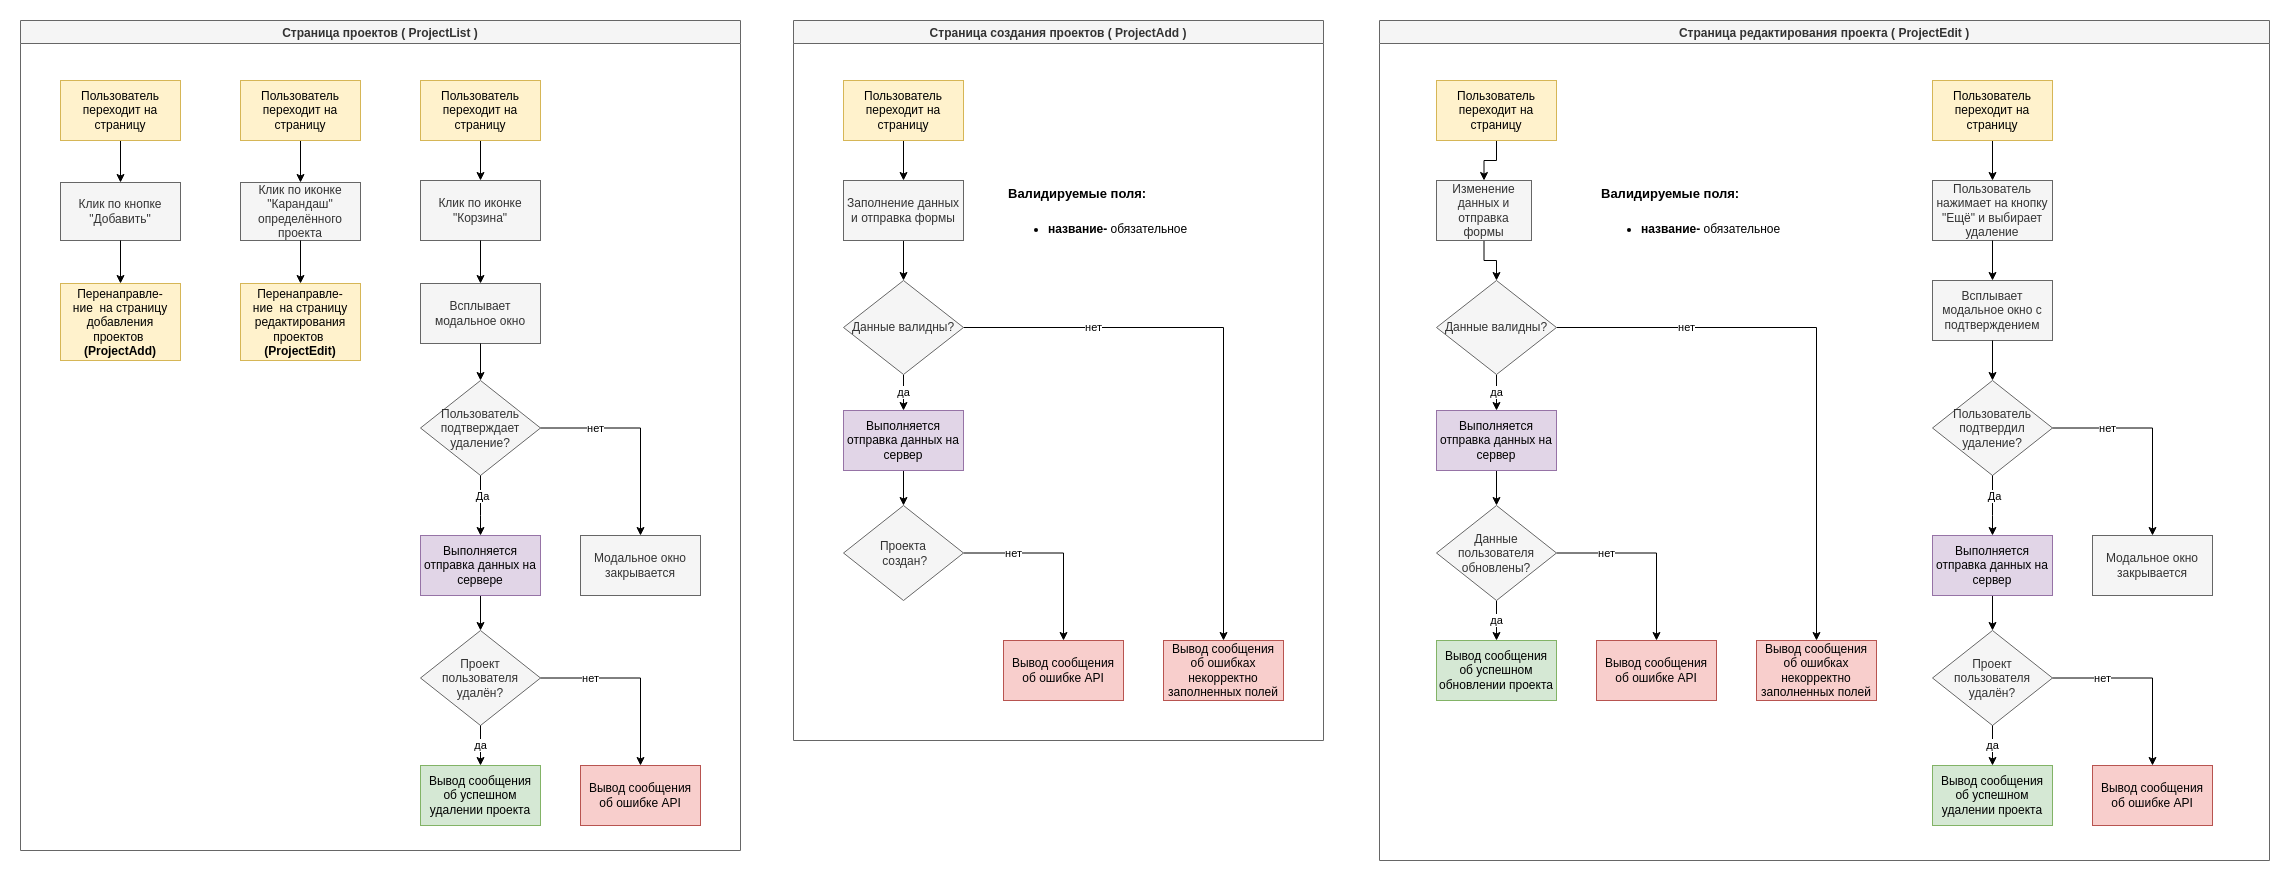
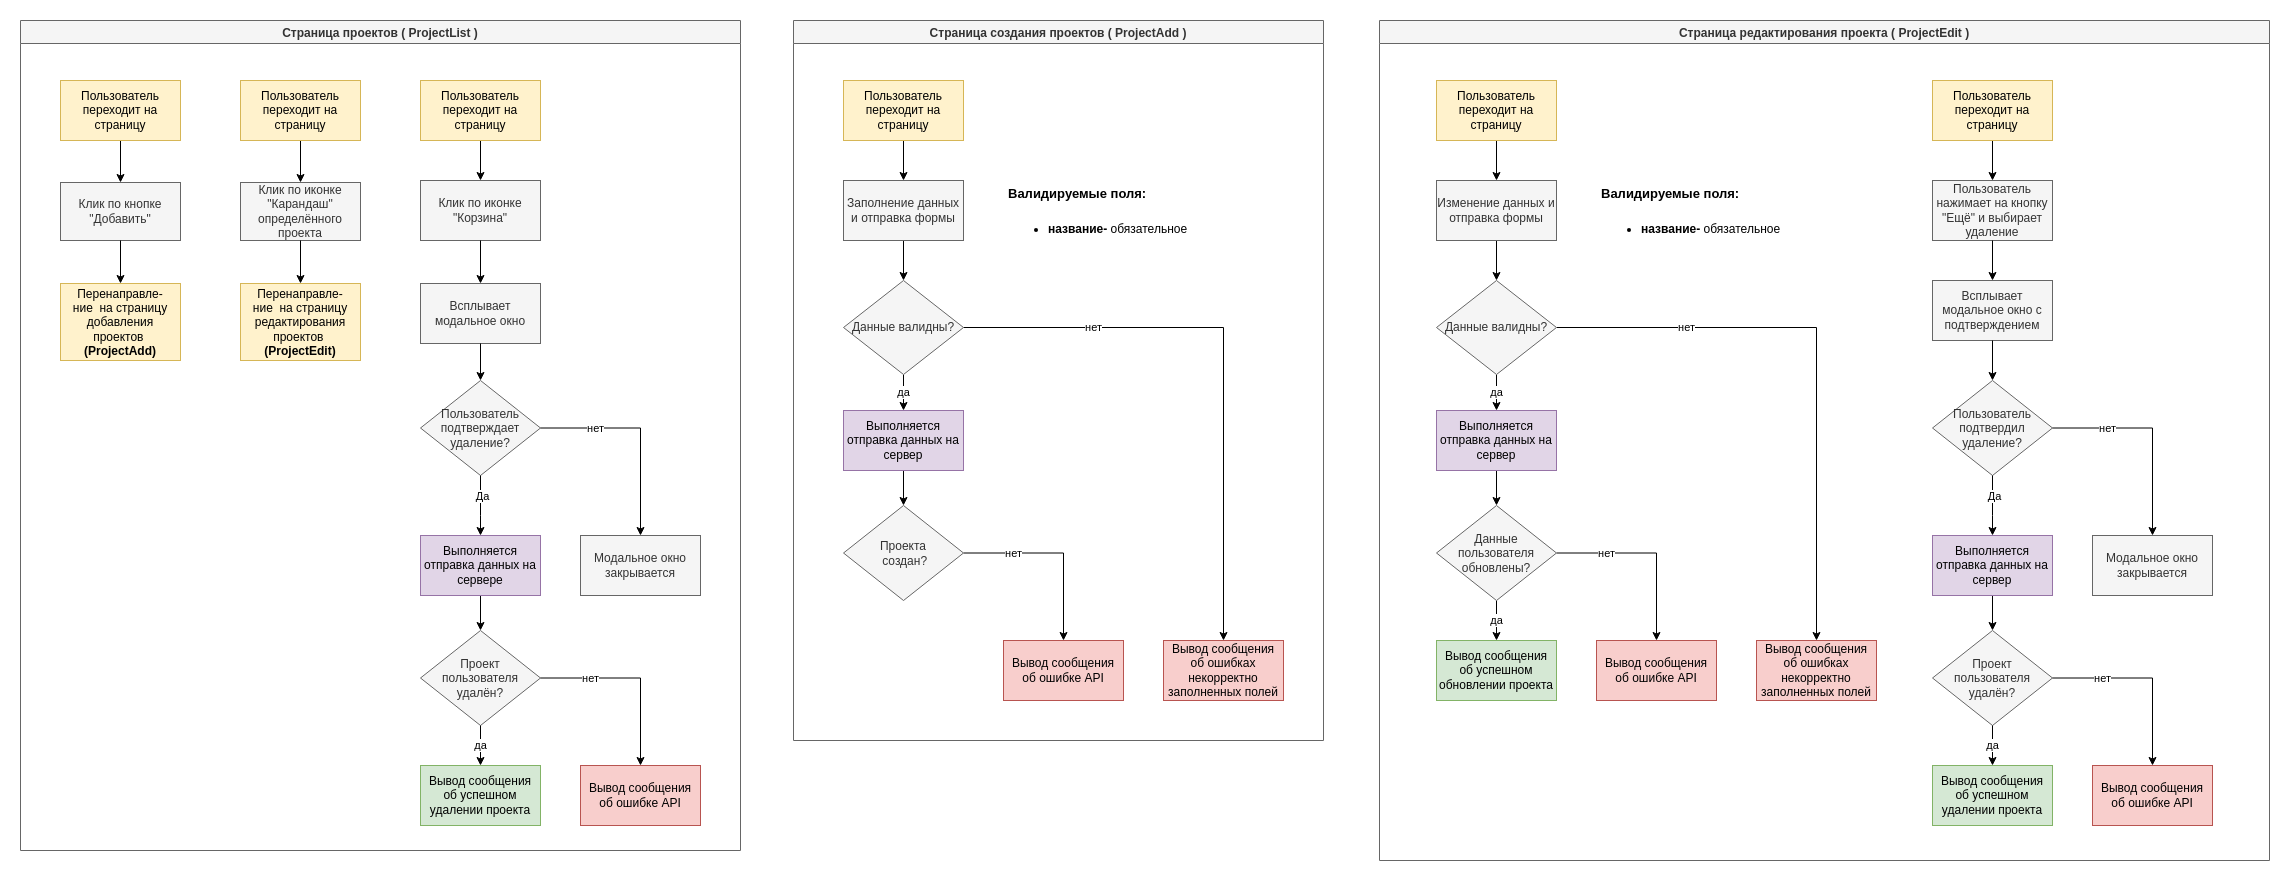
(1484, 211) -> (1497, 211)
